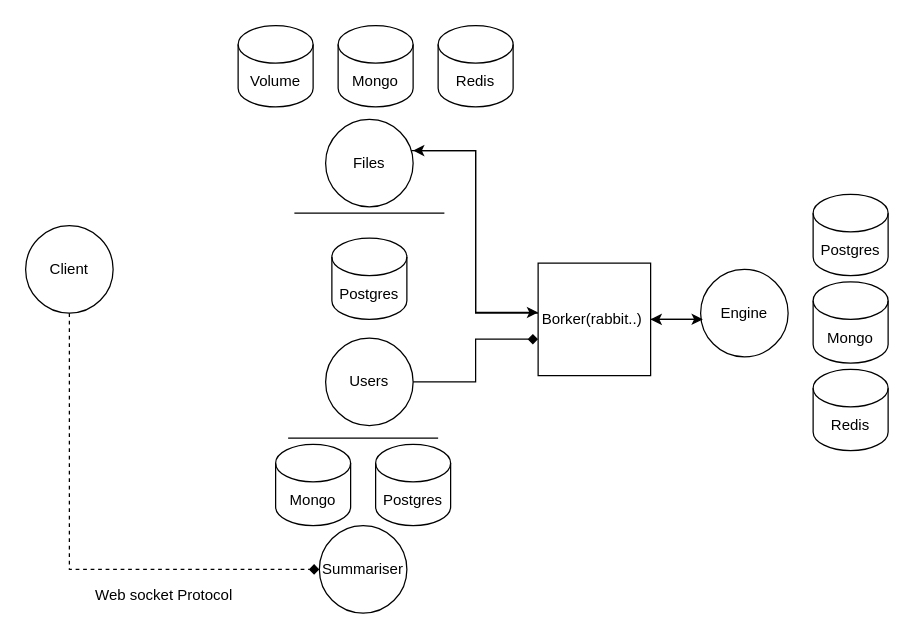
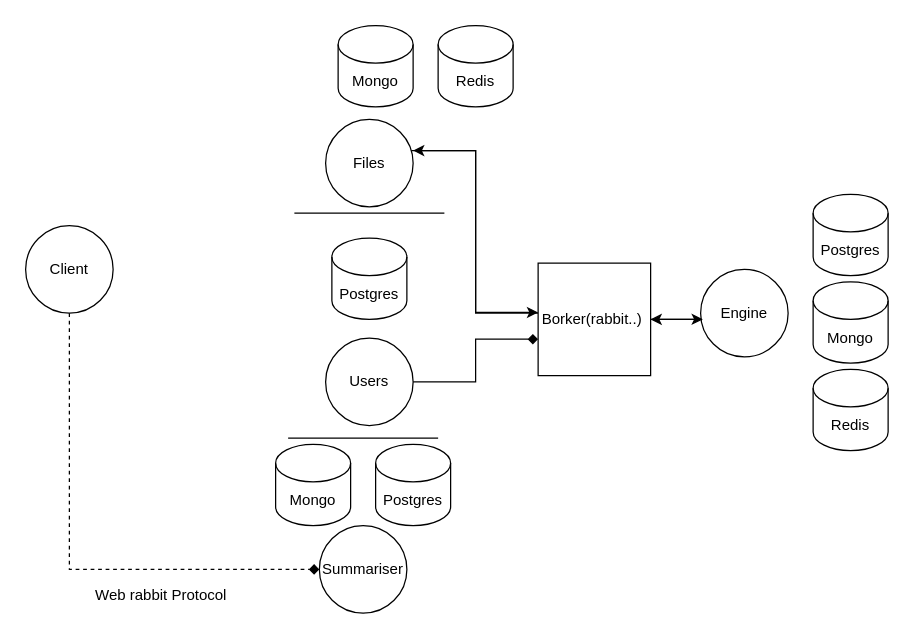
(276, 66) -> none
(169, 595) -> (167, 595)
